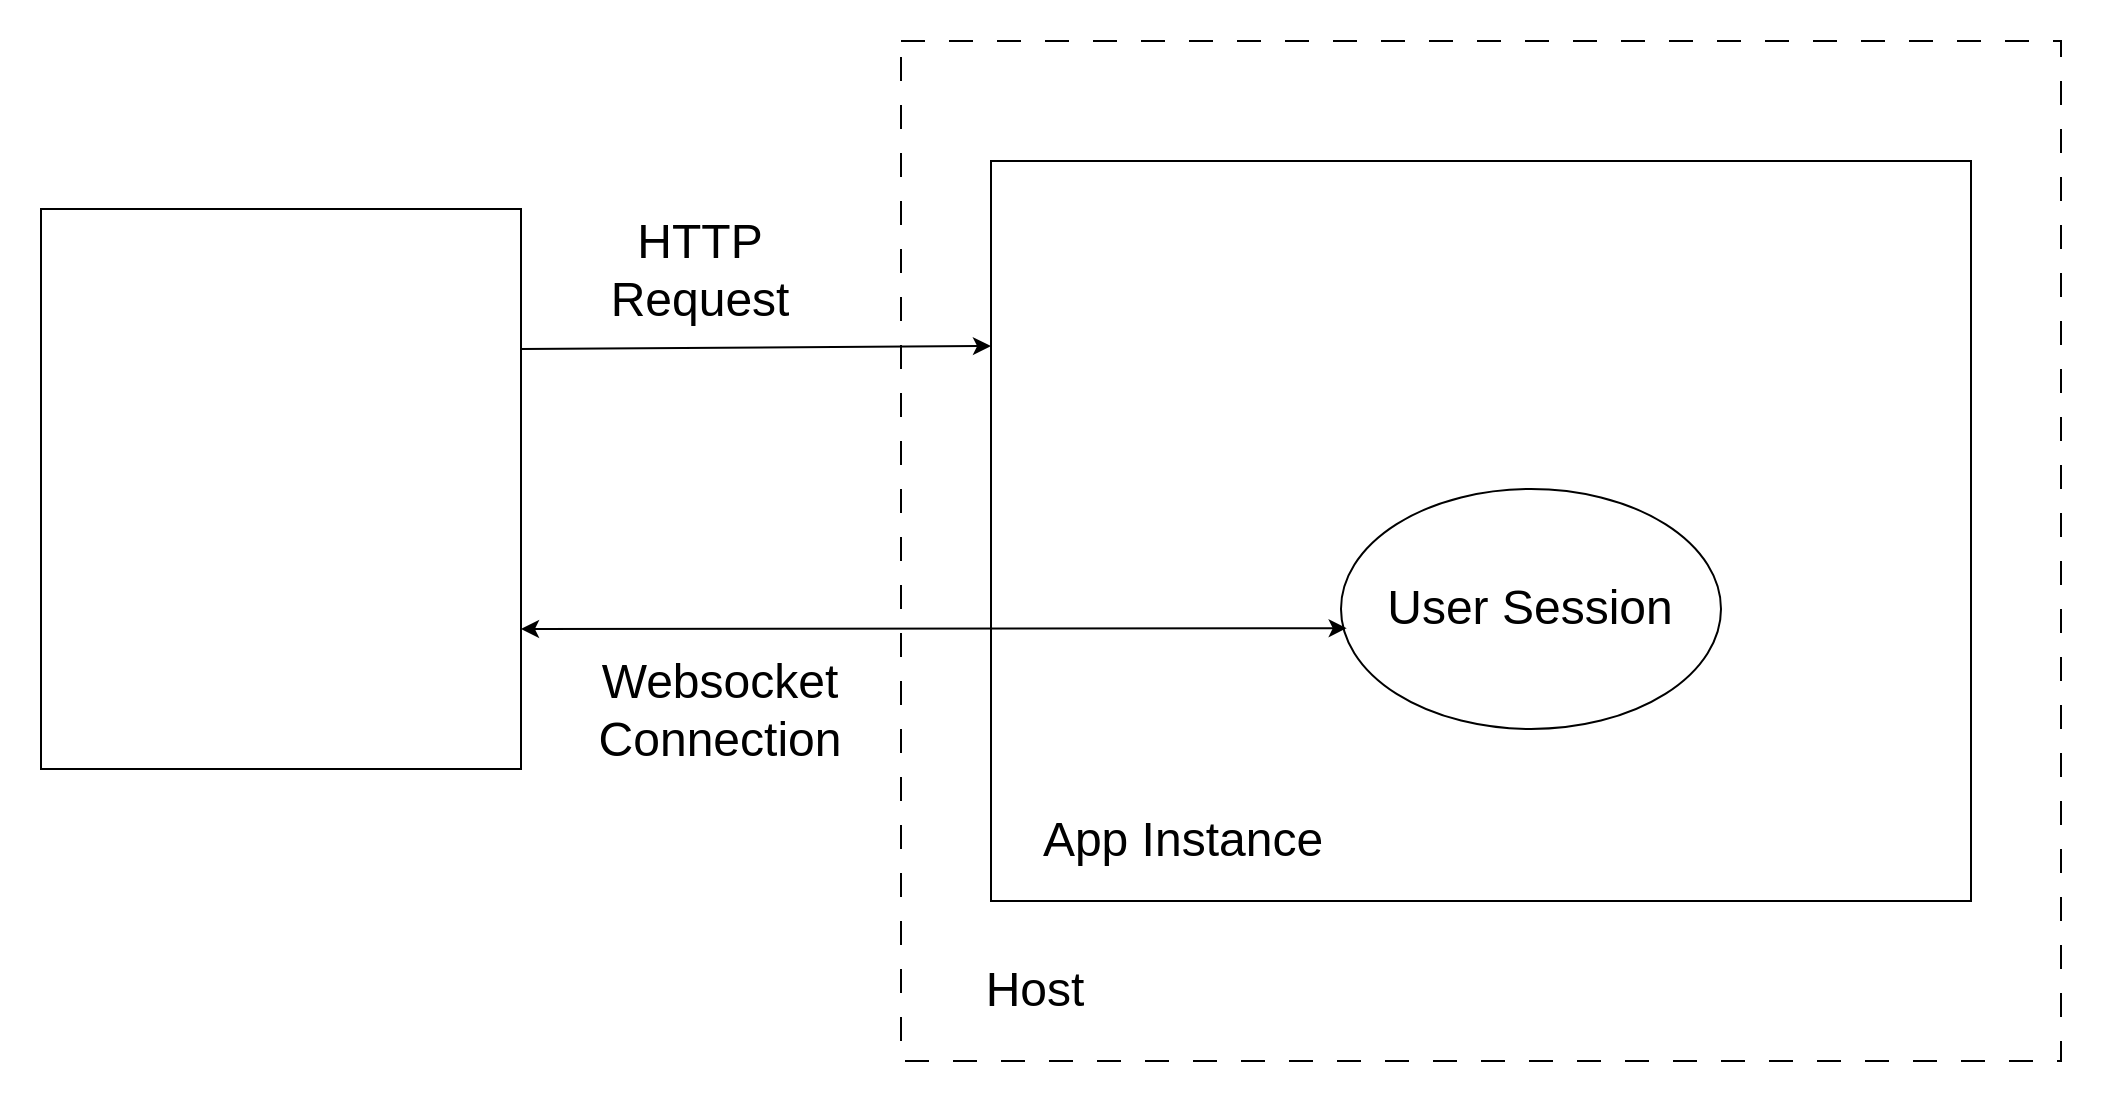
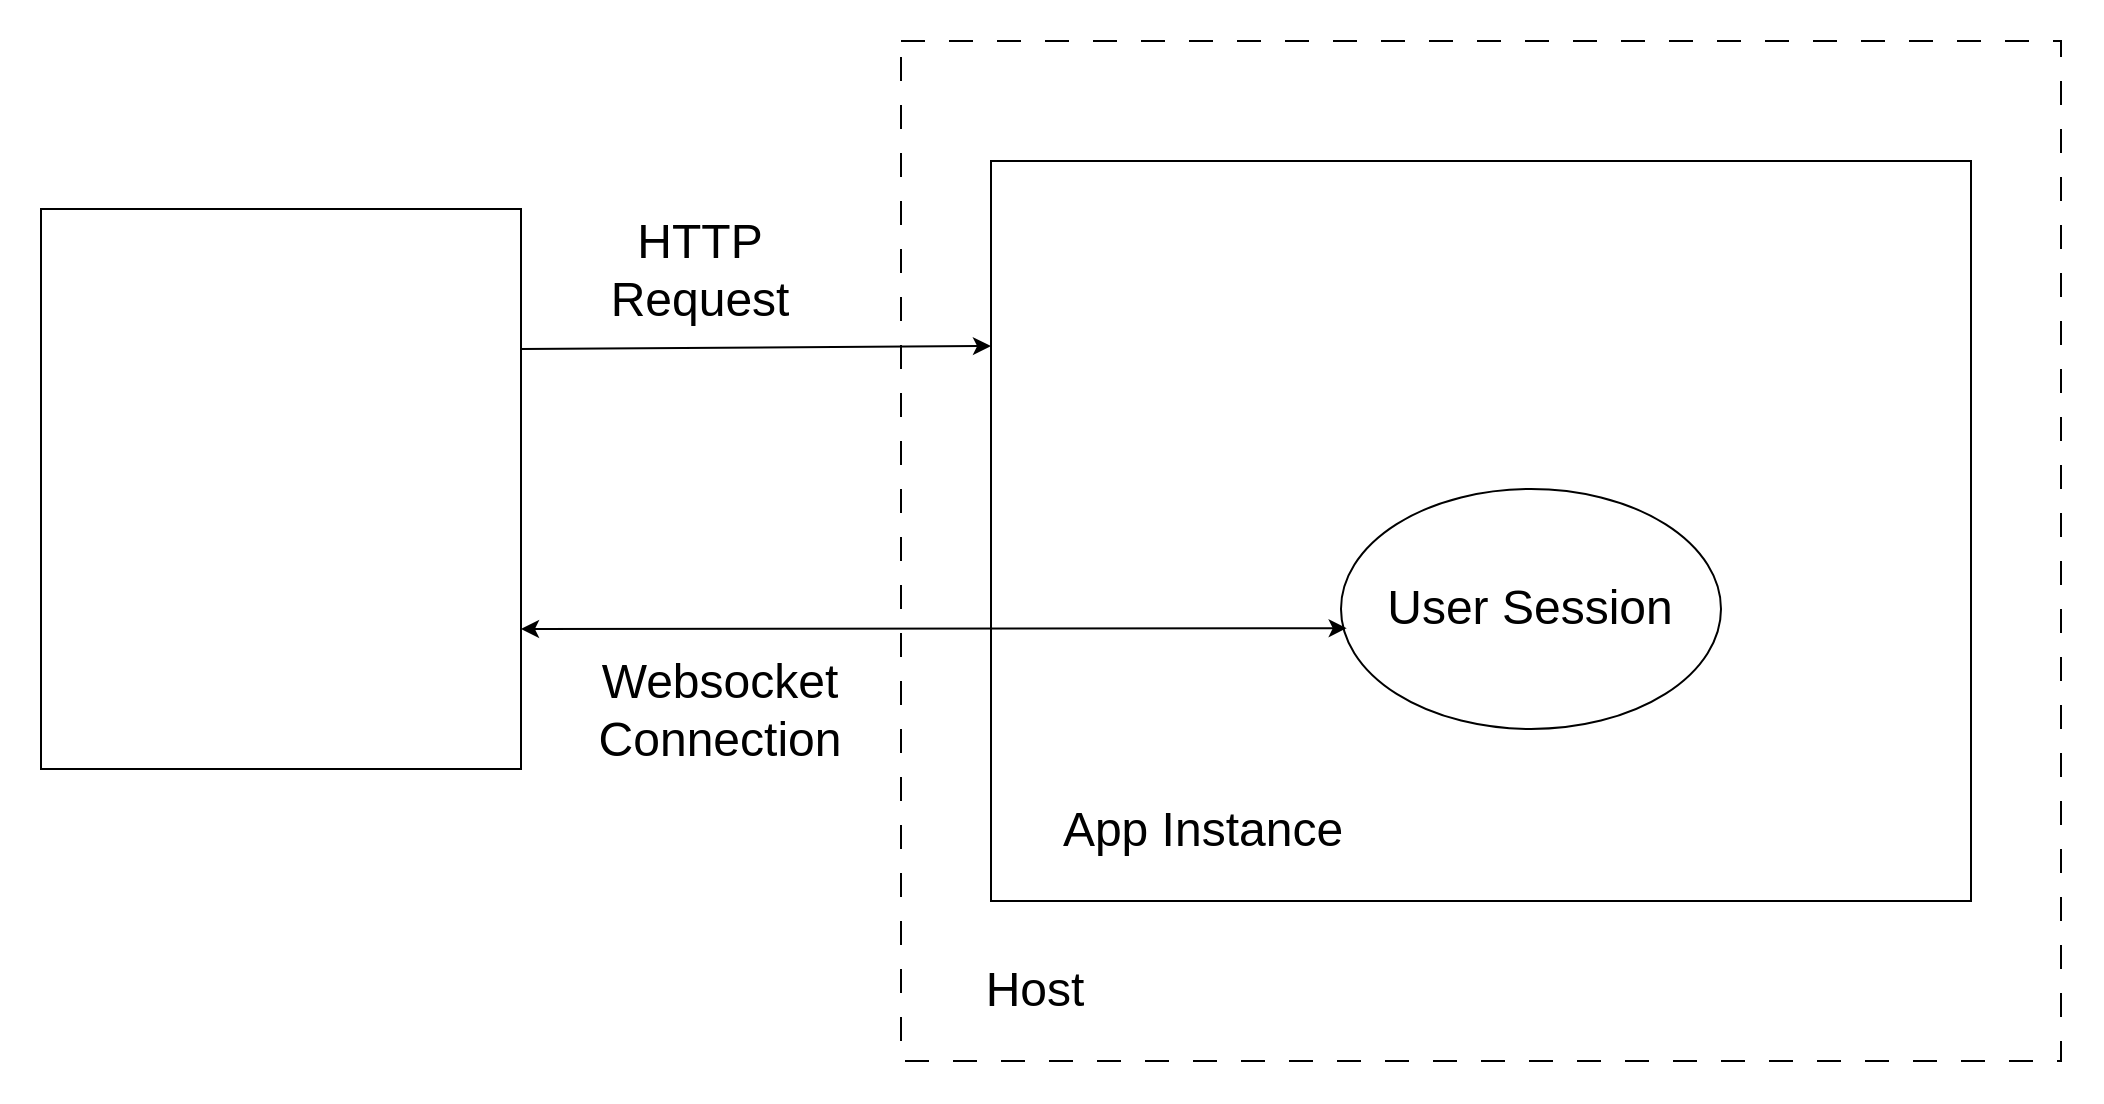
(1184, 841) -> (1204, 831)
